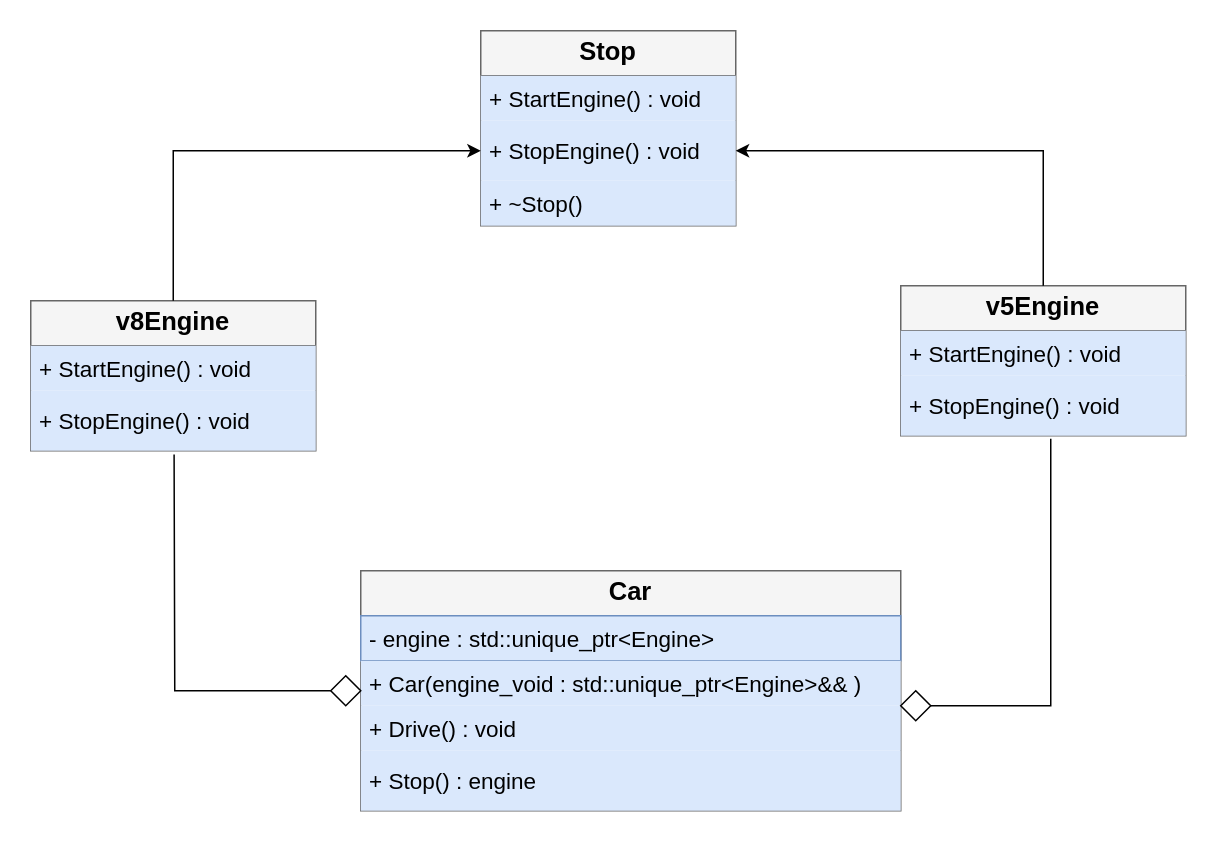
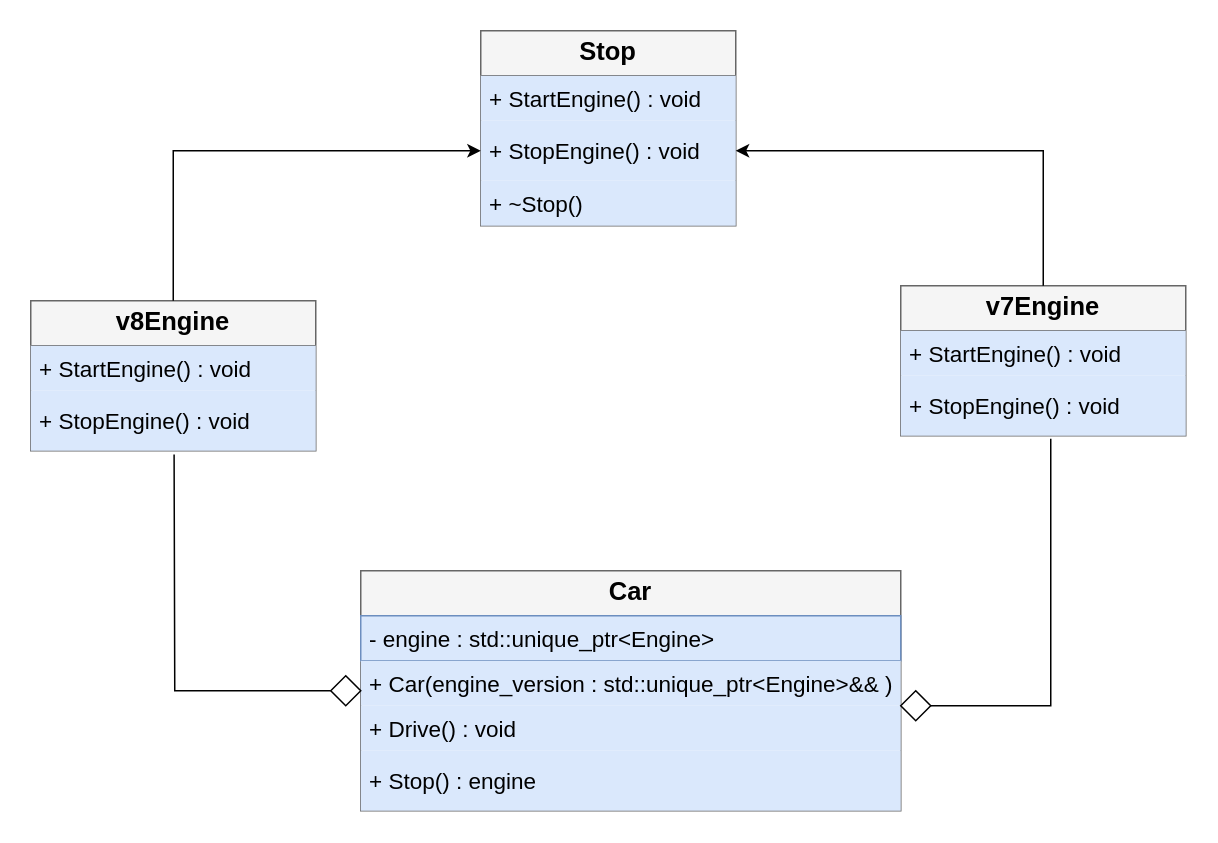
(1043, 308) -> (1043, 308)
(632, 683) -> (632, 683)
